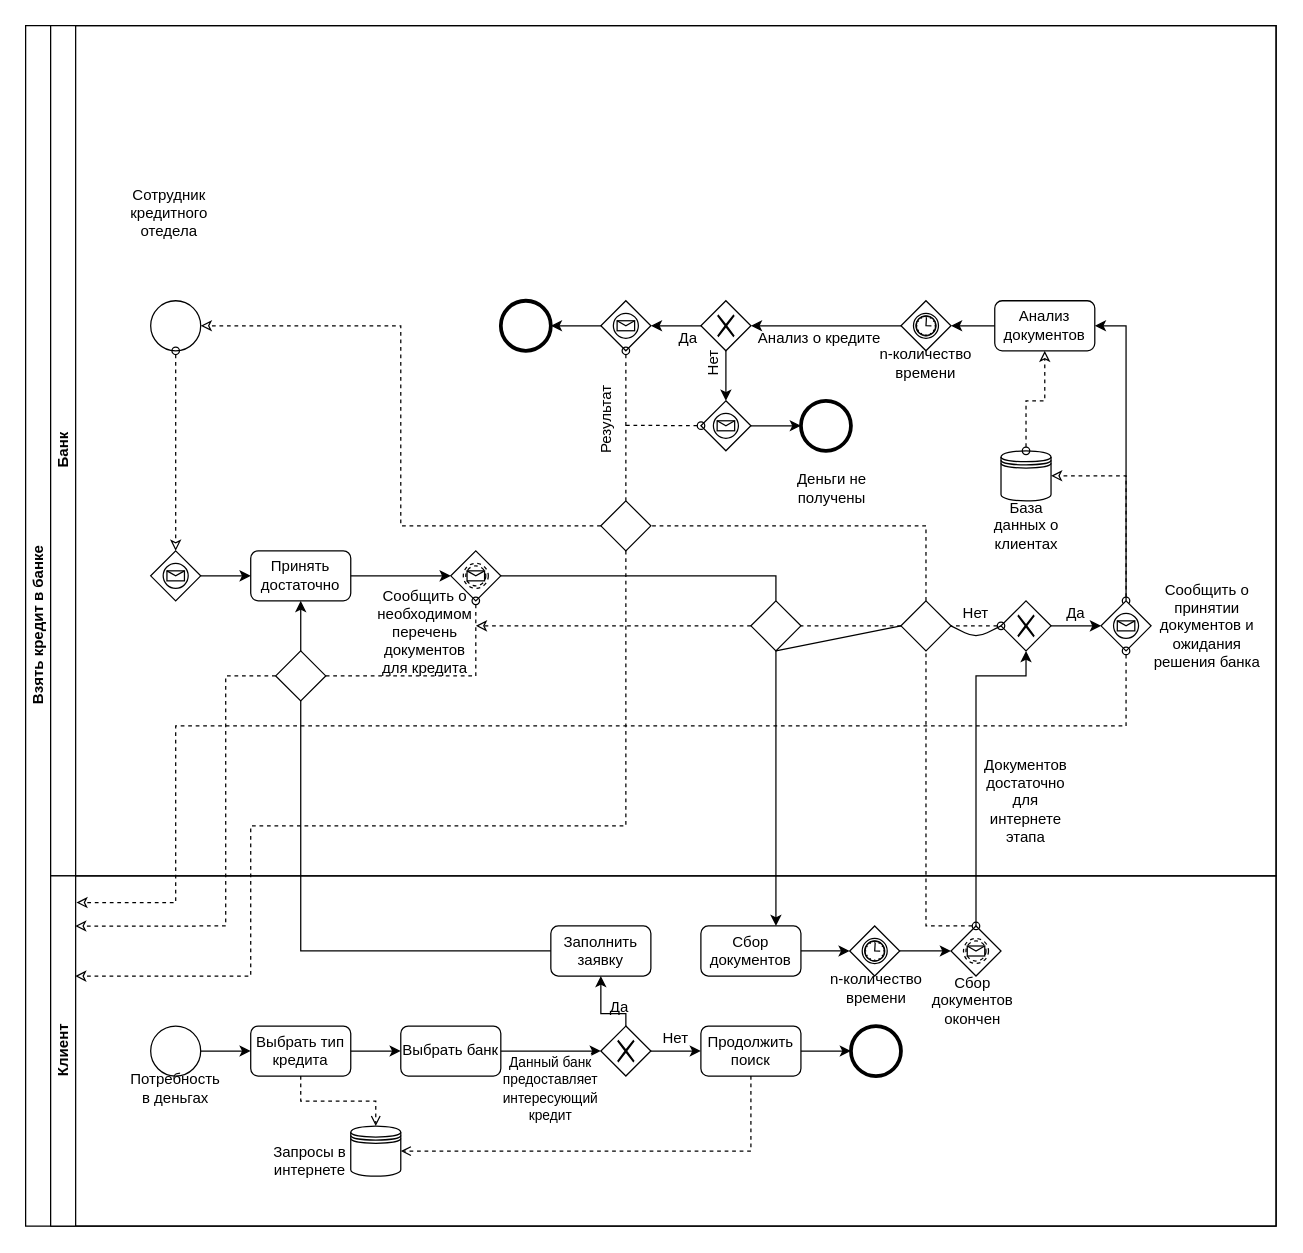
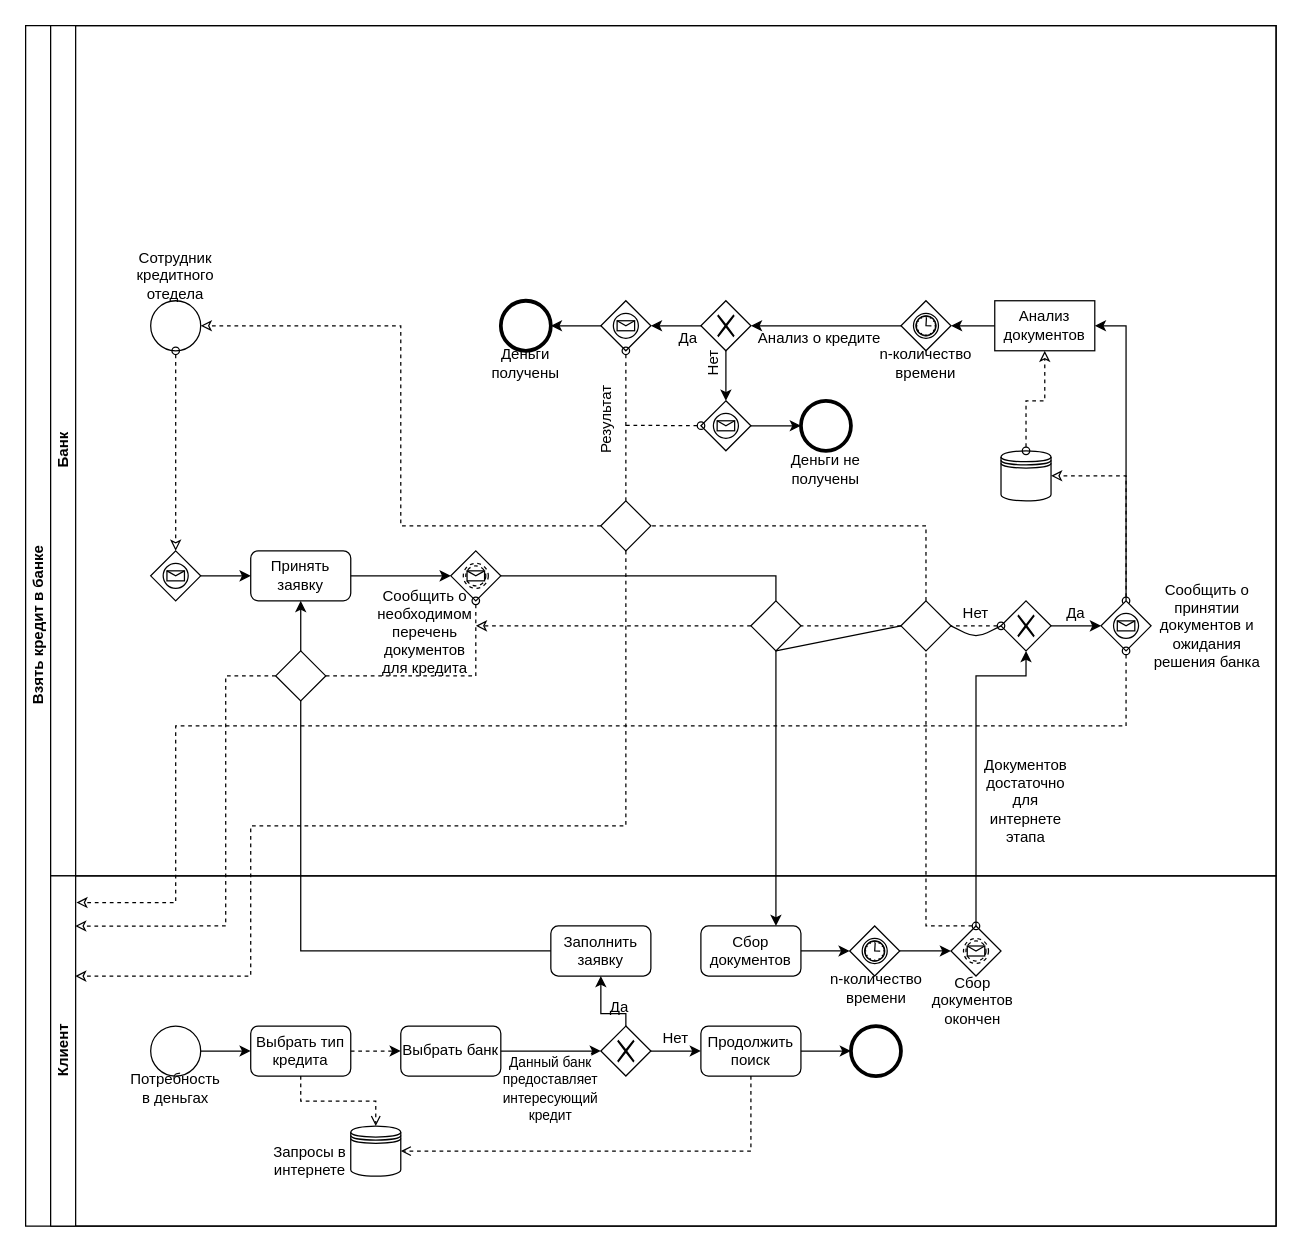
(169, 213) -> (176, 276)
(1044, 326) -> (1044, 326)
none -> (526, 363)
(832, 488) -> (826, 469)
(1026, 526) -> none
(301, 576) -> (301, 576)
(371, 1051) -> (371, 1051)
